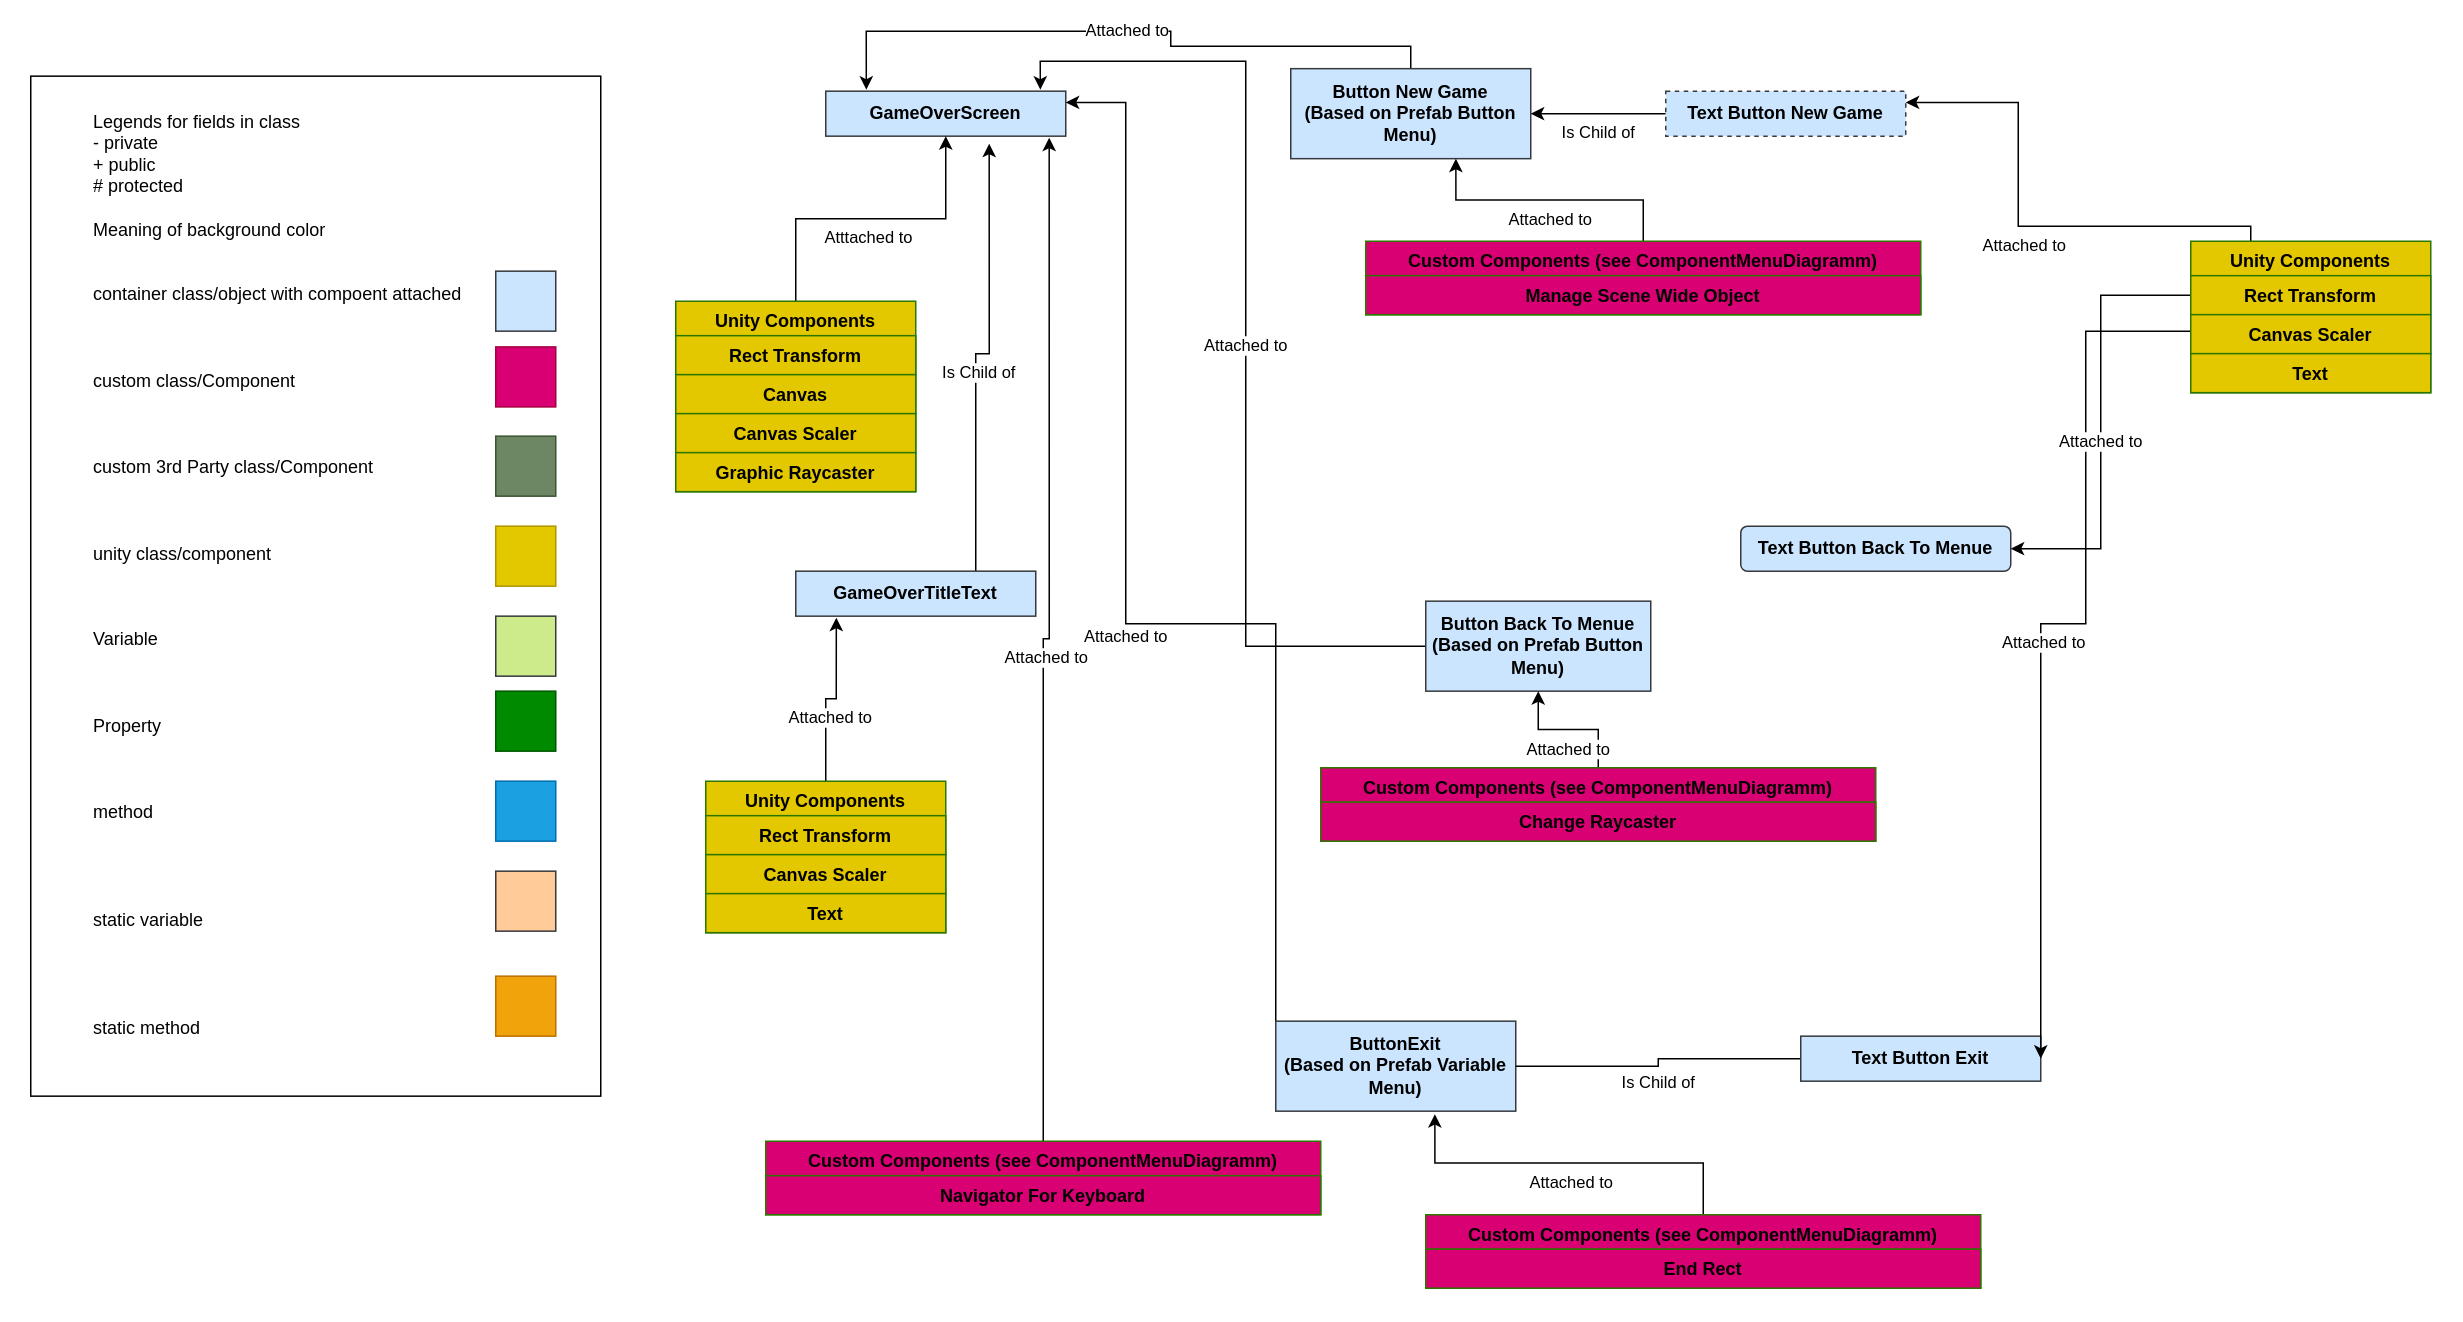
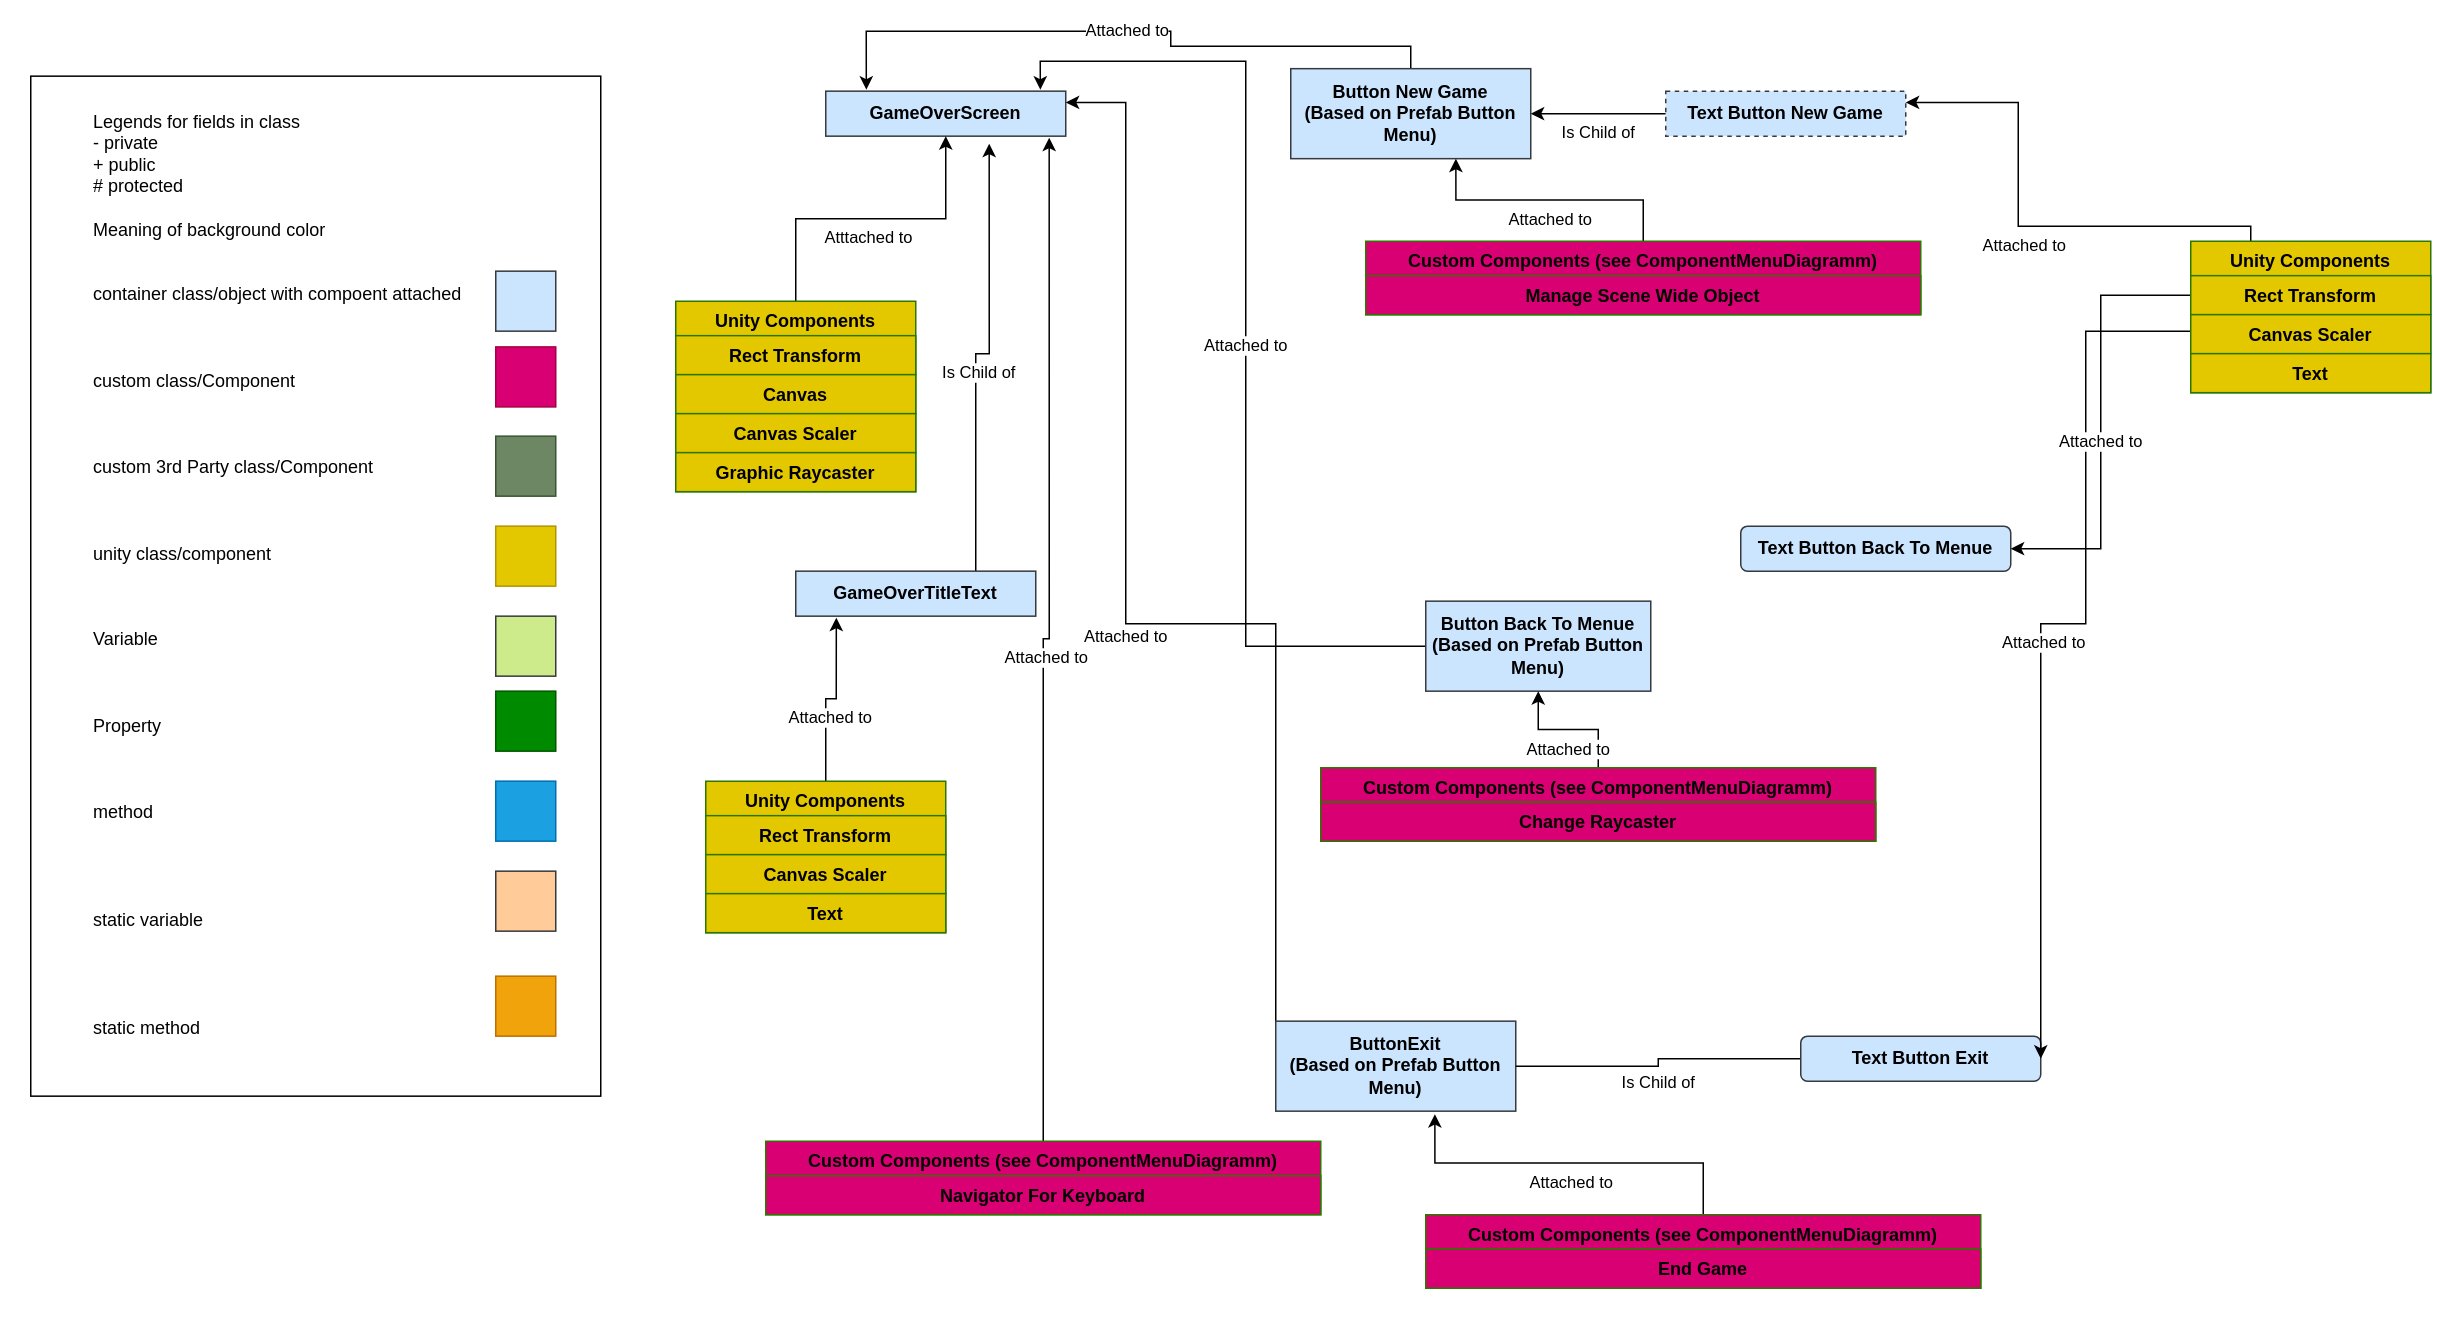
(1921, 1058) -> (1921, 1058)
(1396, 1066) -> (1396, 1066)
(1703, 1269) -> (1703, 1269)
